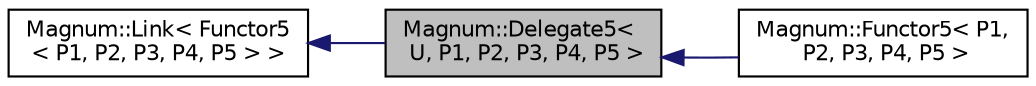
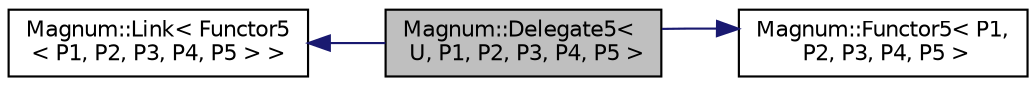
(711, 58) -> (689, 29)
